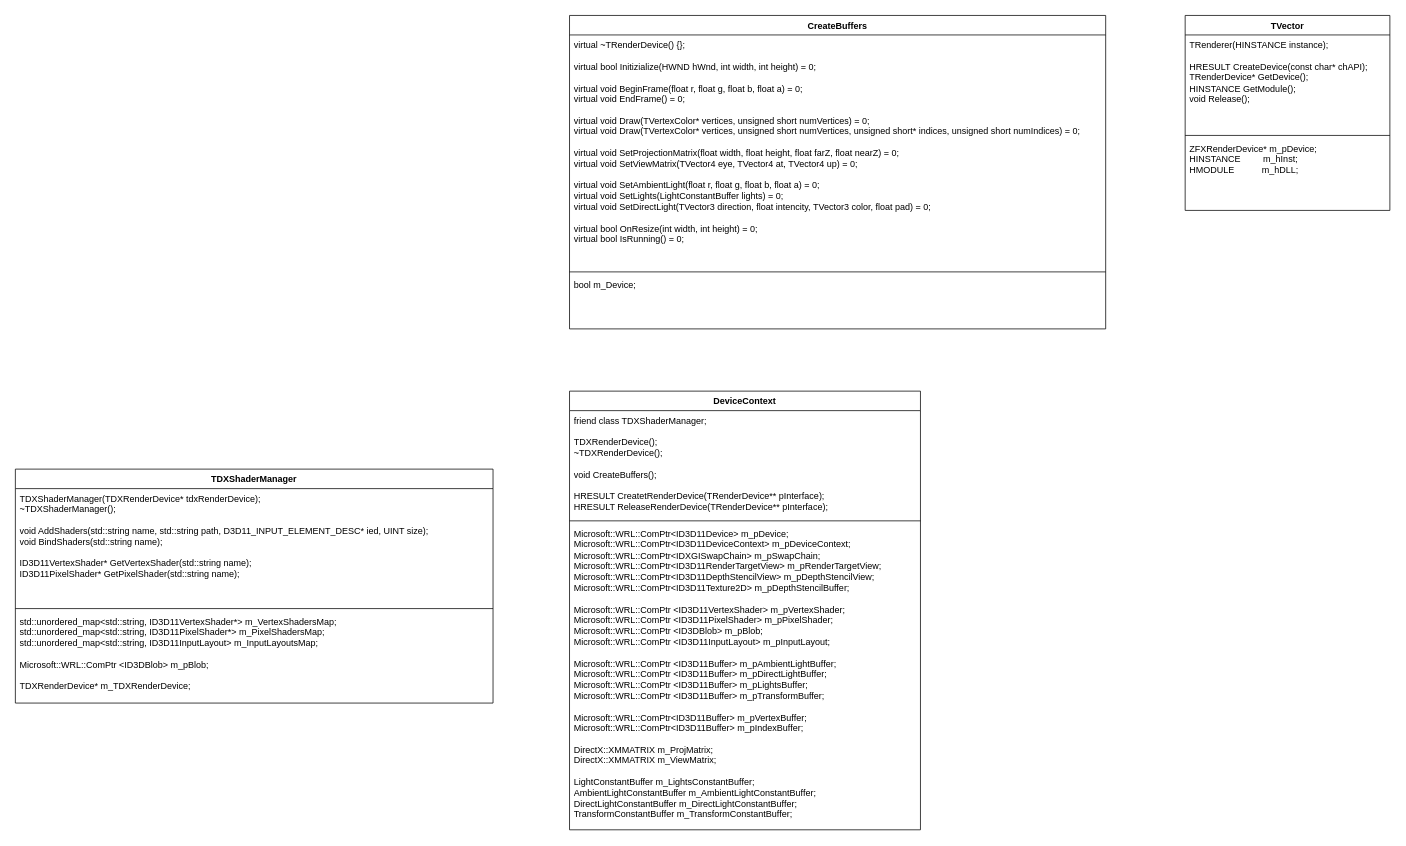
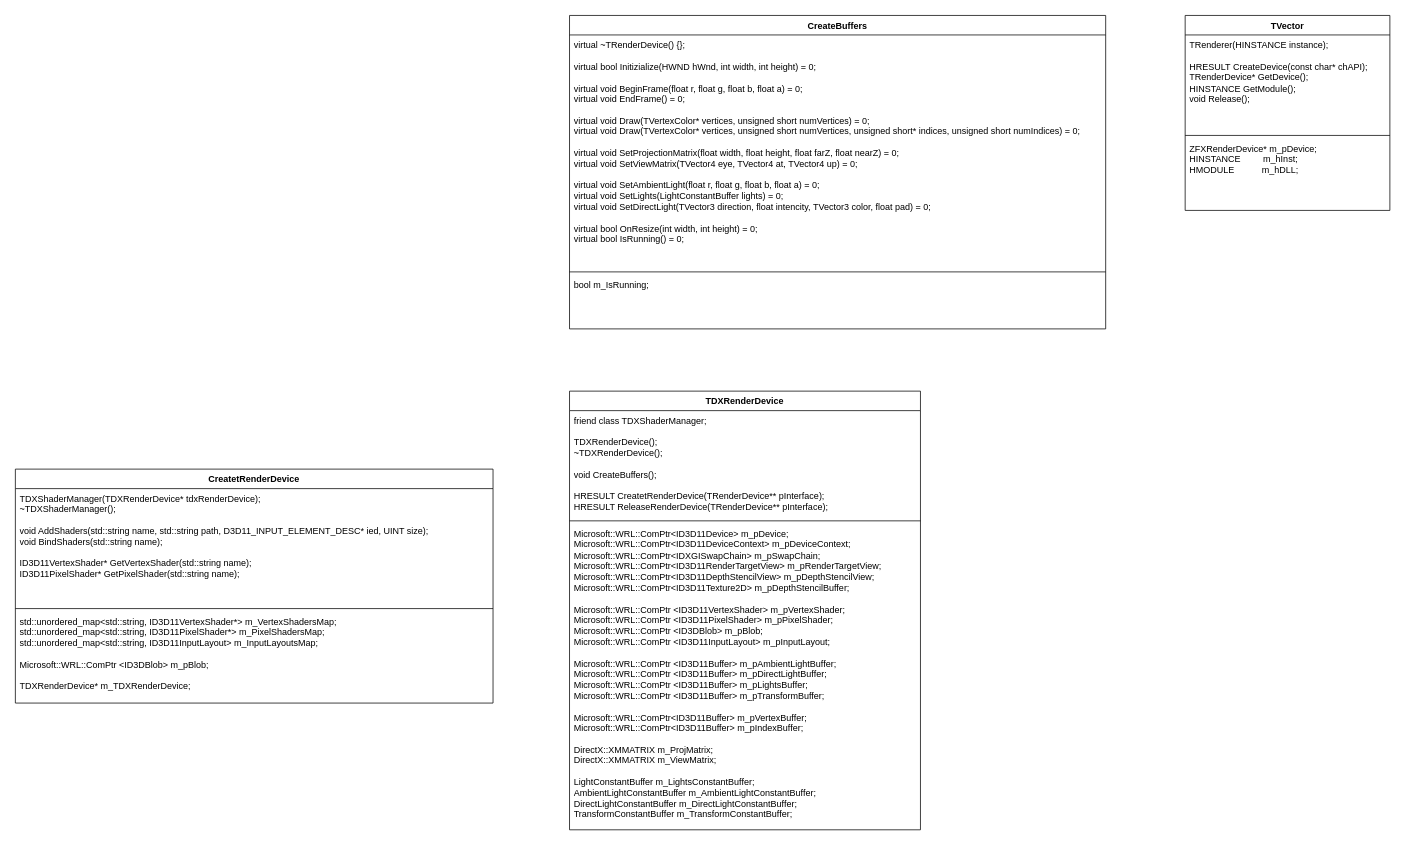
(605, 286) -> (612, 286)
(745, 402) -> (745, 402)
(254, 480) -> (254, 480)
